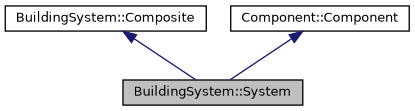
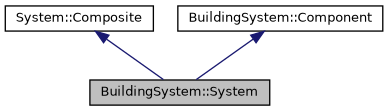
(106, 19) -> (79, 19)
(320, 19) -> (280, 19)
